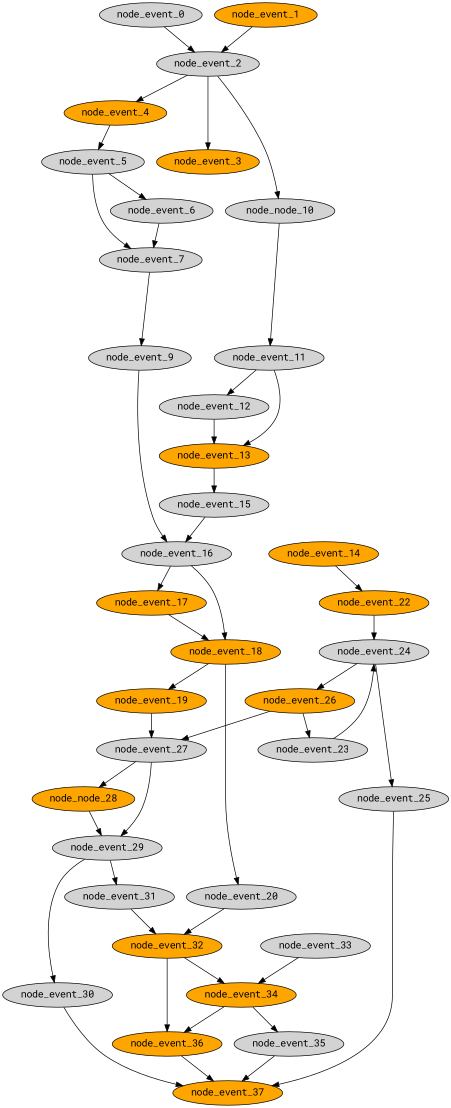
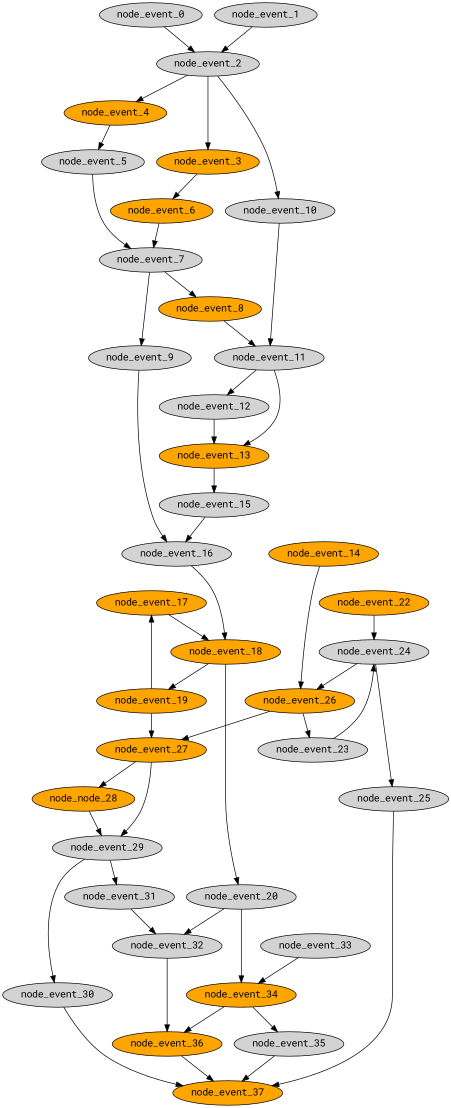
(266, 15) -> (266, 15)
(125, 185) -> (187, 184)
(162, 211) -> (162, 211)
(280, 211) -> (280, 211)
none -> (210, 309)
(166, 575) -> (151, 655)
(346, 576) -> (307, 624)
(151, 750) -> (151, 750)
(167, 946) -> (167, 946)
(201, 969) -> (241, 942)
